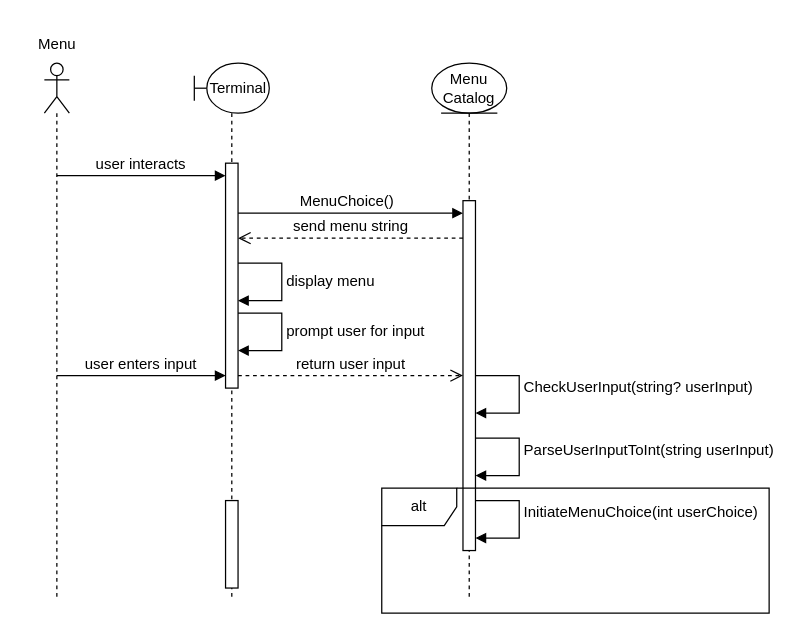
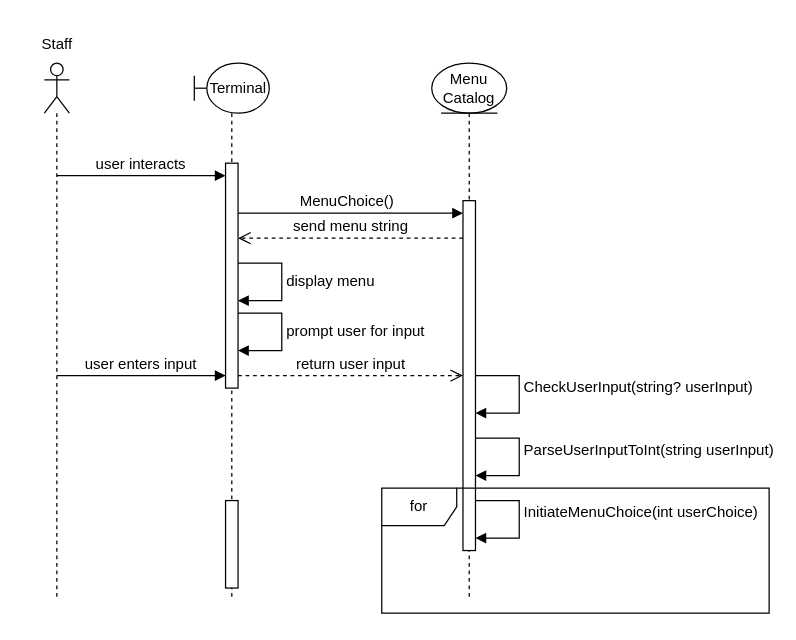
(58, 44) -> (58, 44)
(419, 507) -> (419, 507)
